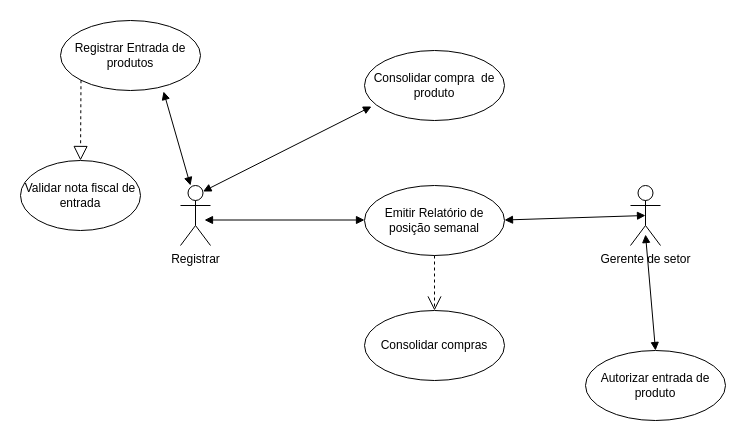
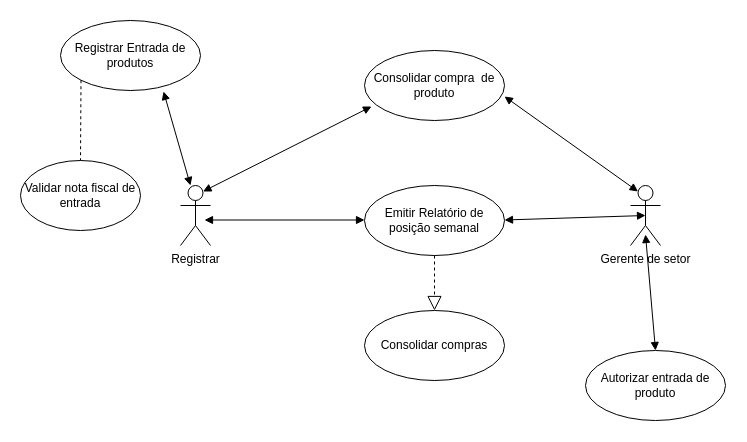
none -> (571, 144)
(81, 145) -> (81, 151)
(435, 300) -> (435, 295)
